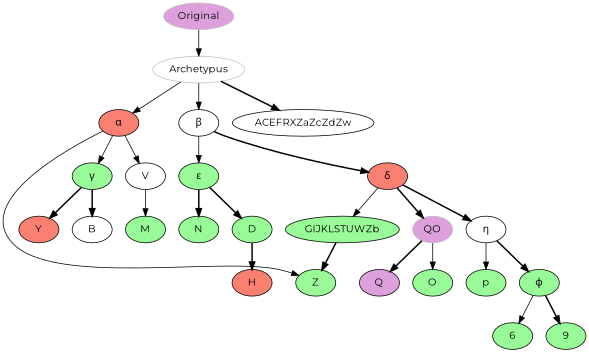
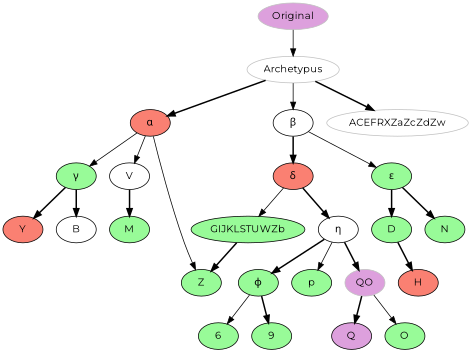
(160, 95) -> (220, 97)
(303, 123) -> (398, 123)
(145, 199) -> (130, 199)
(408, 200) -> (350, 253)
